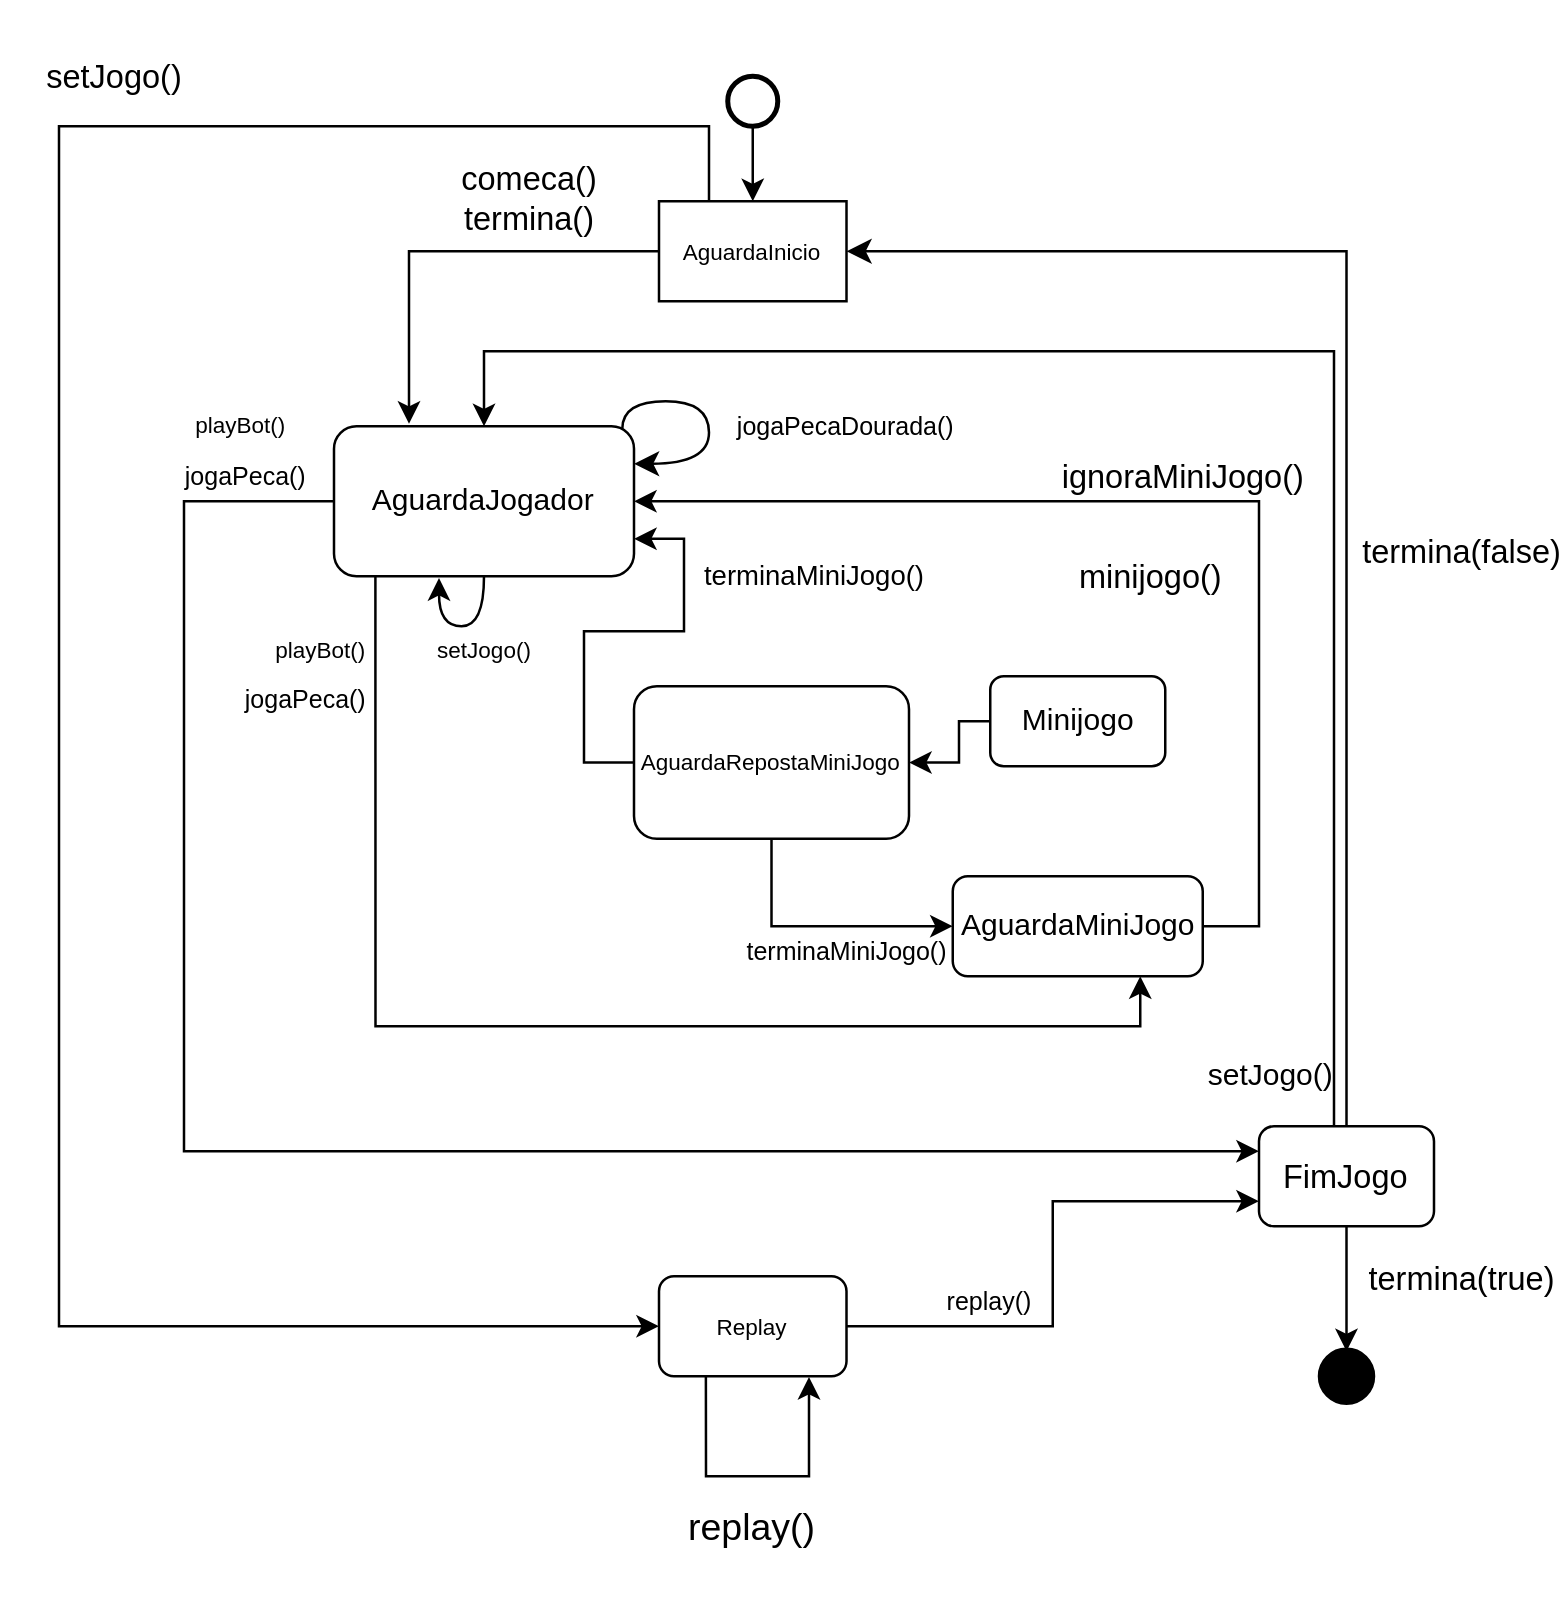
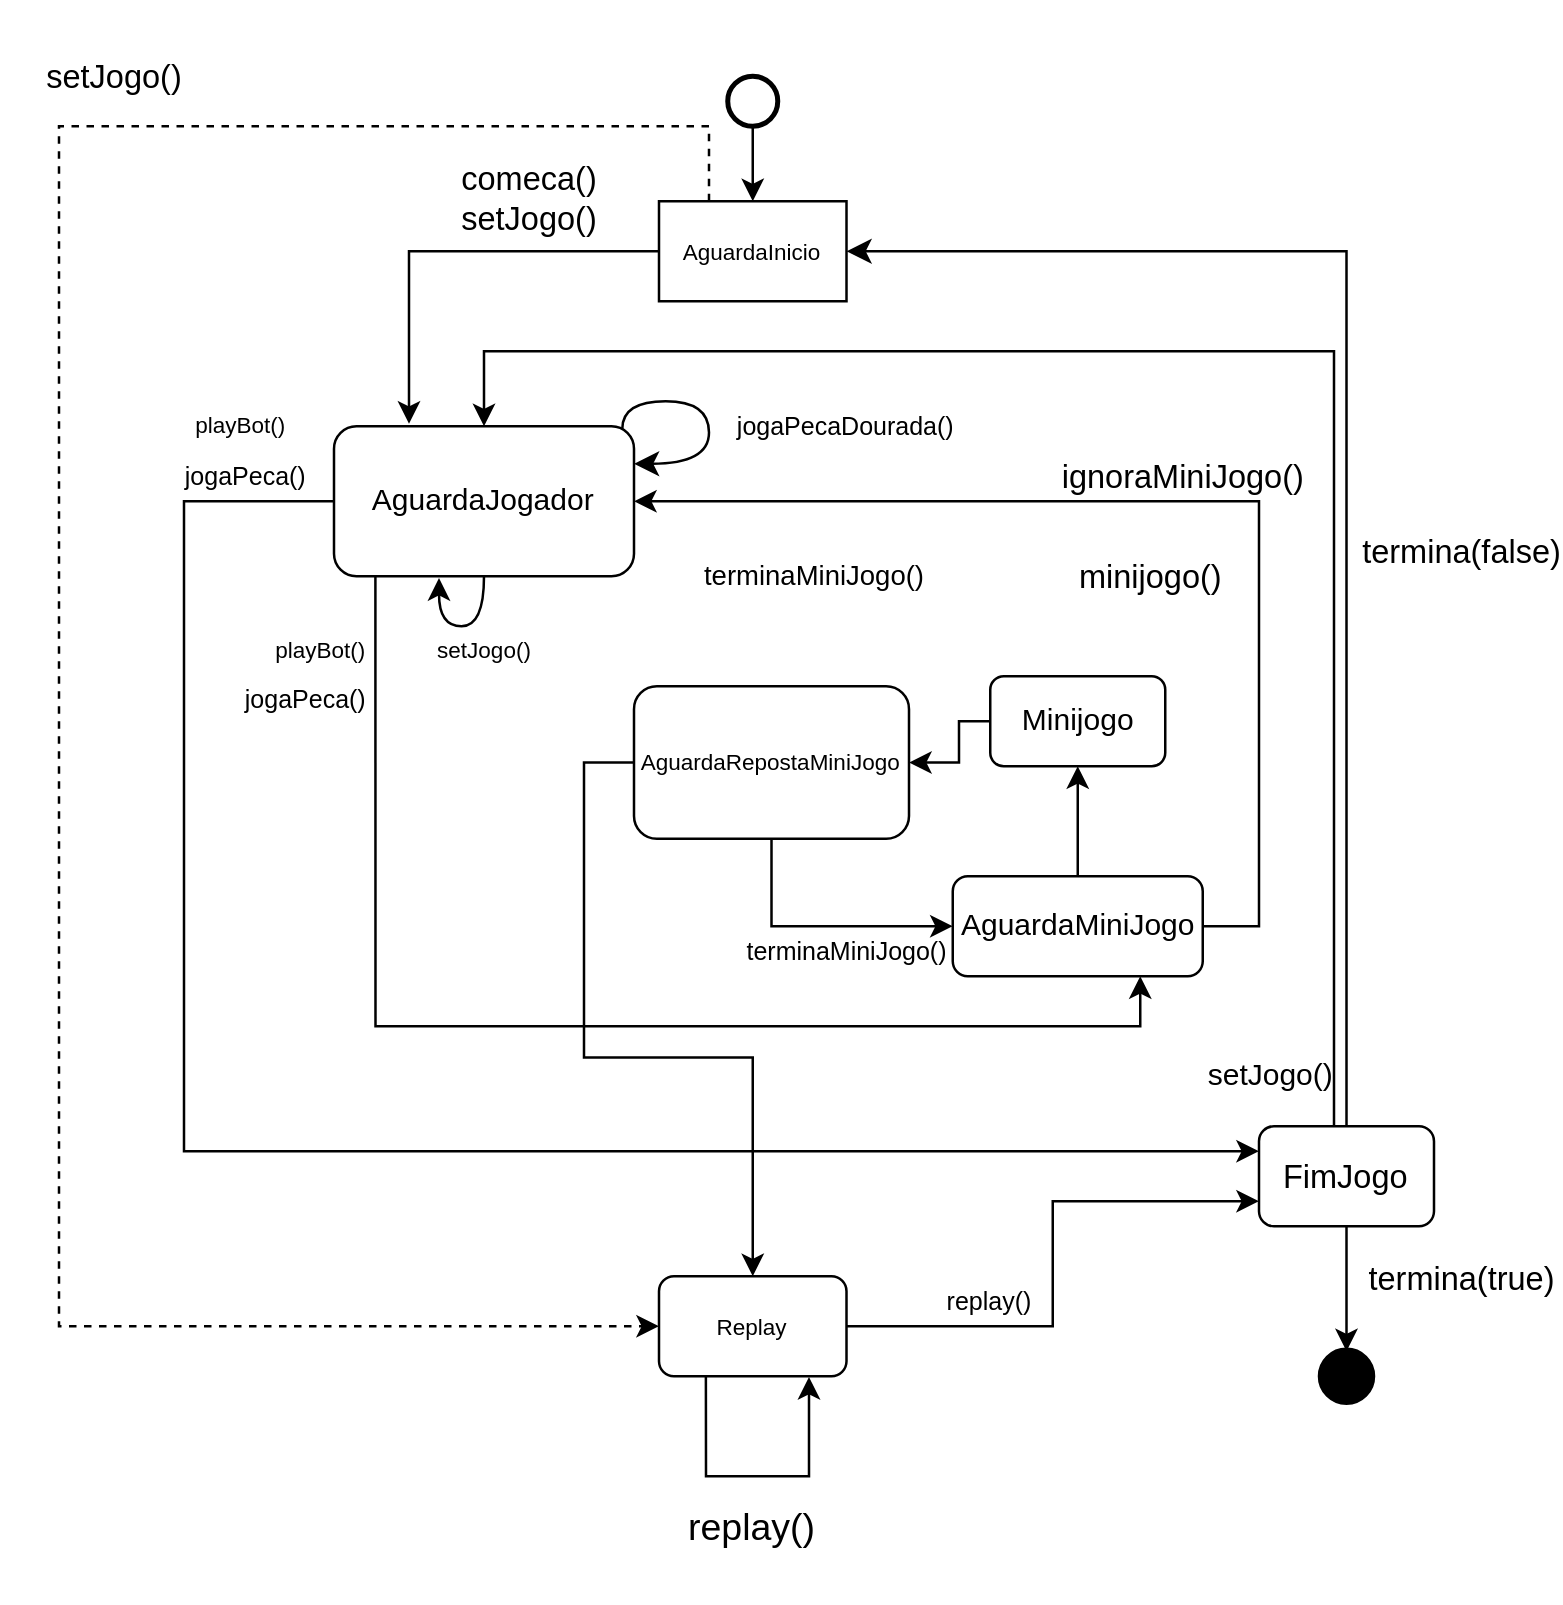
(530, 199) -> (530, 199)
(630, 631) -> (699, 1058)
(59, 657) -> (59, 657)
none -> (1078, 829)
